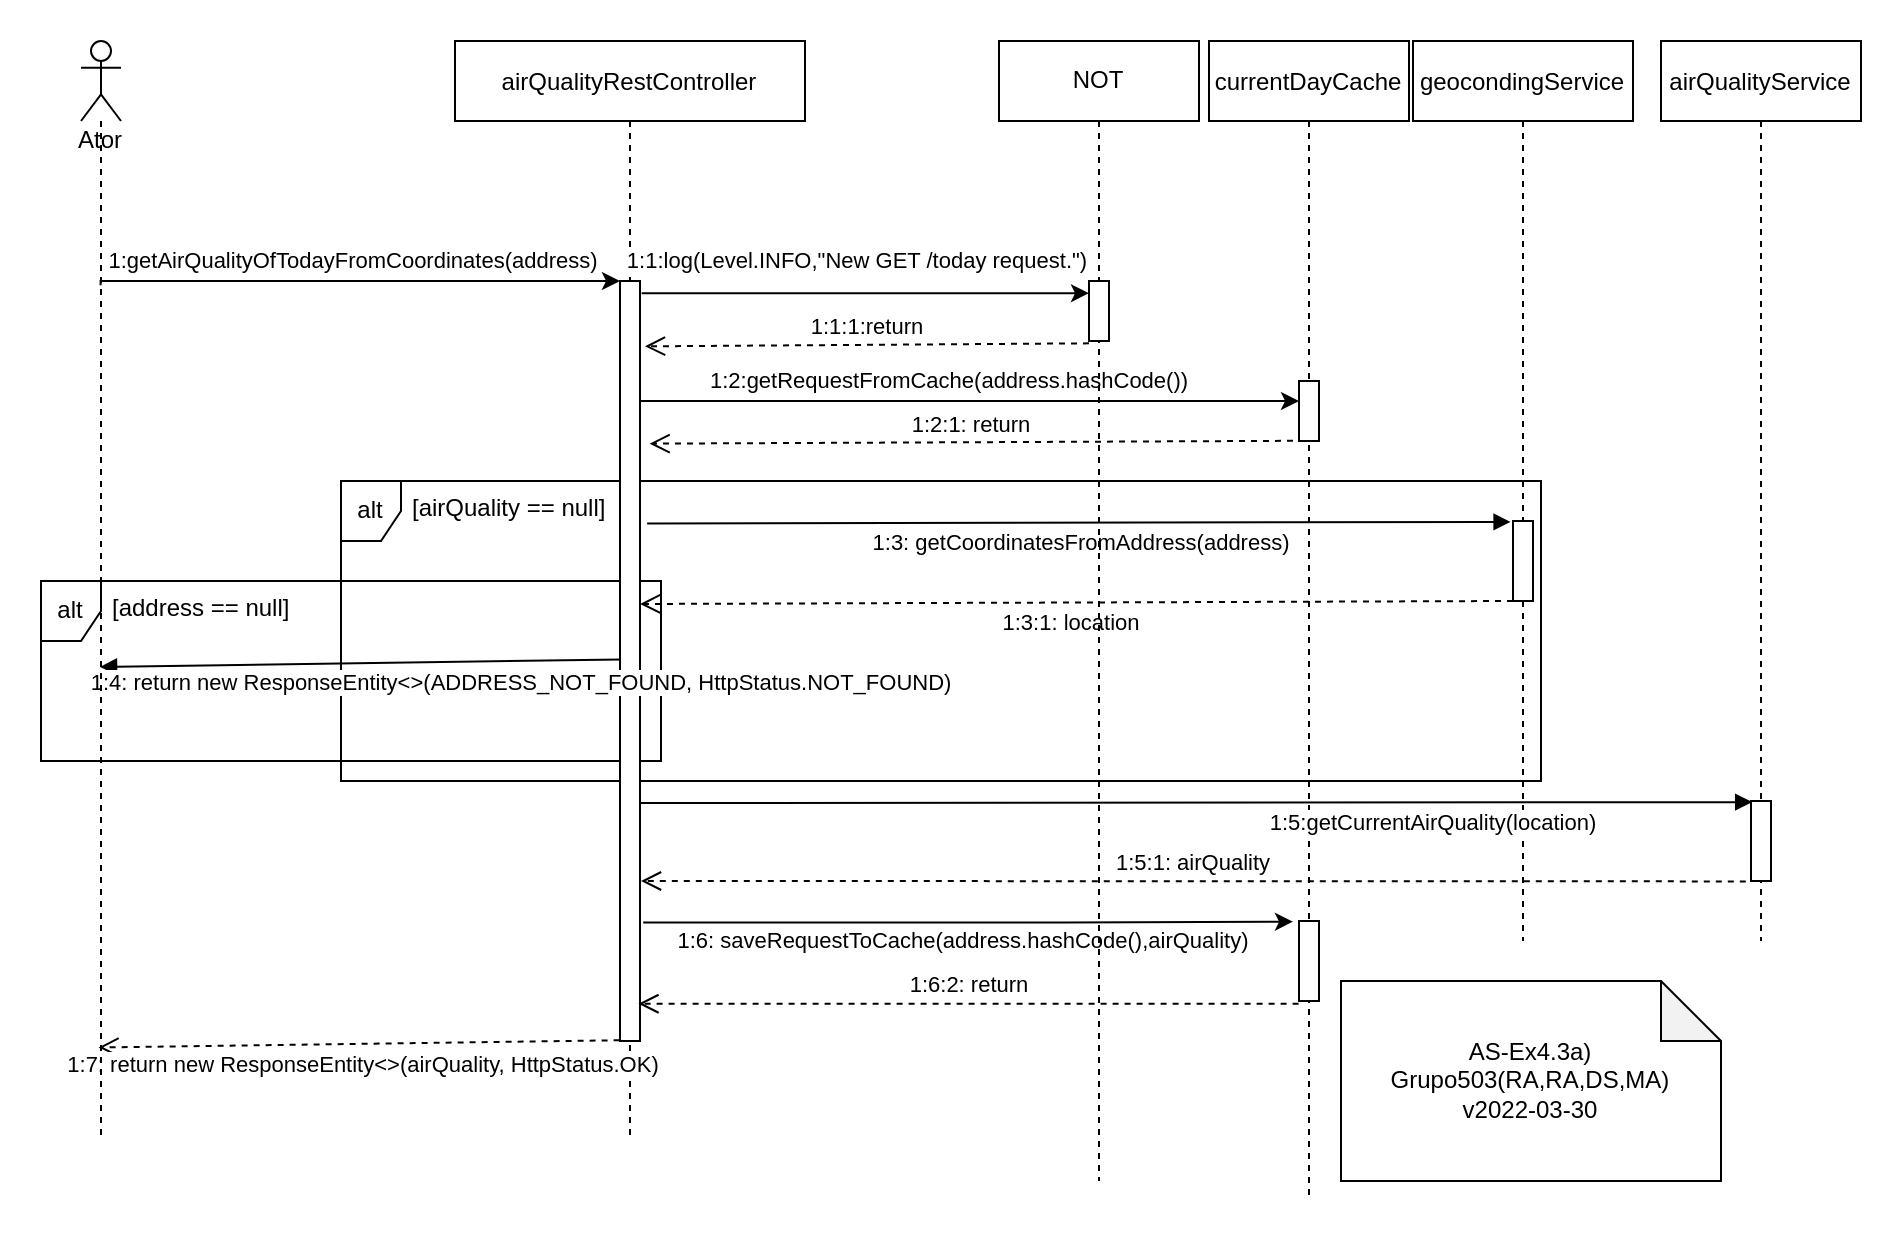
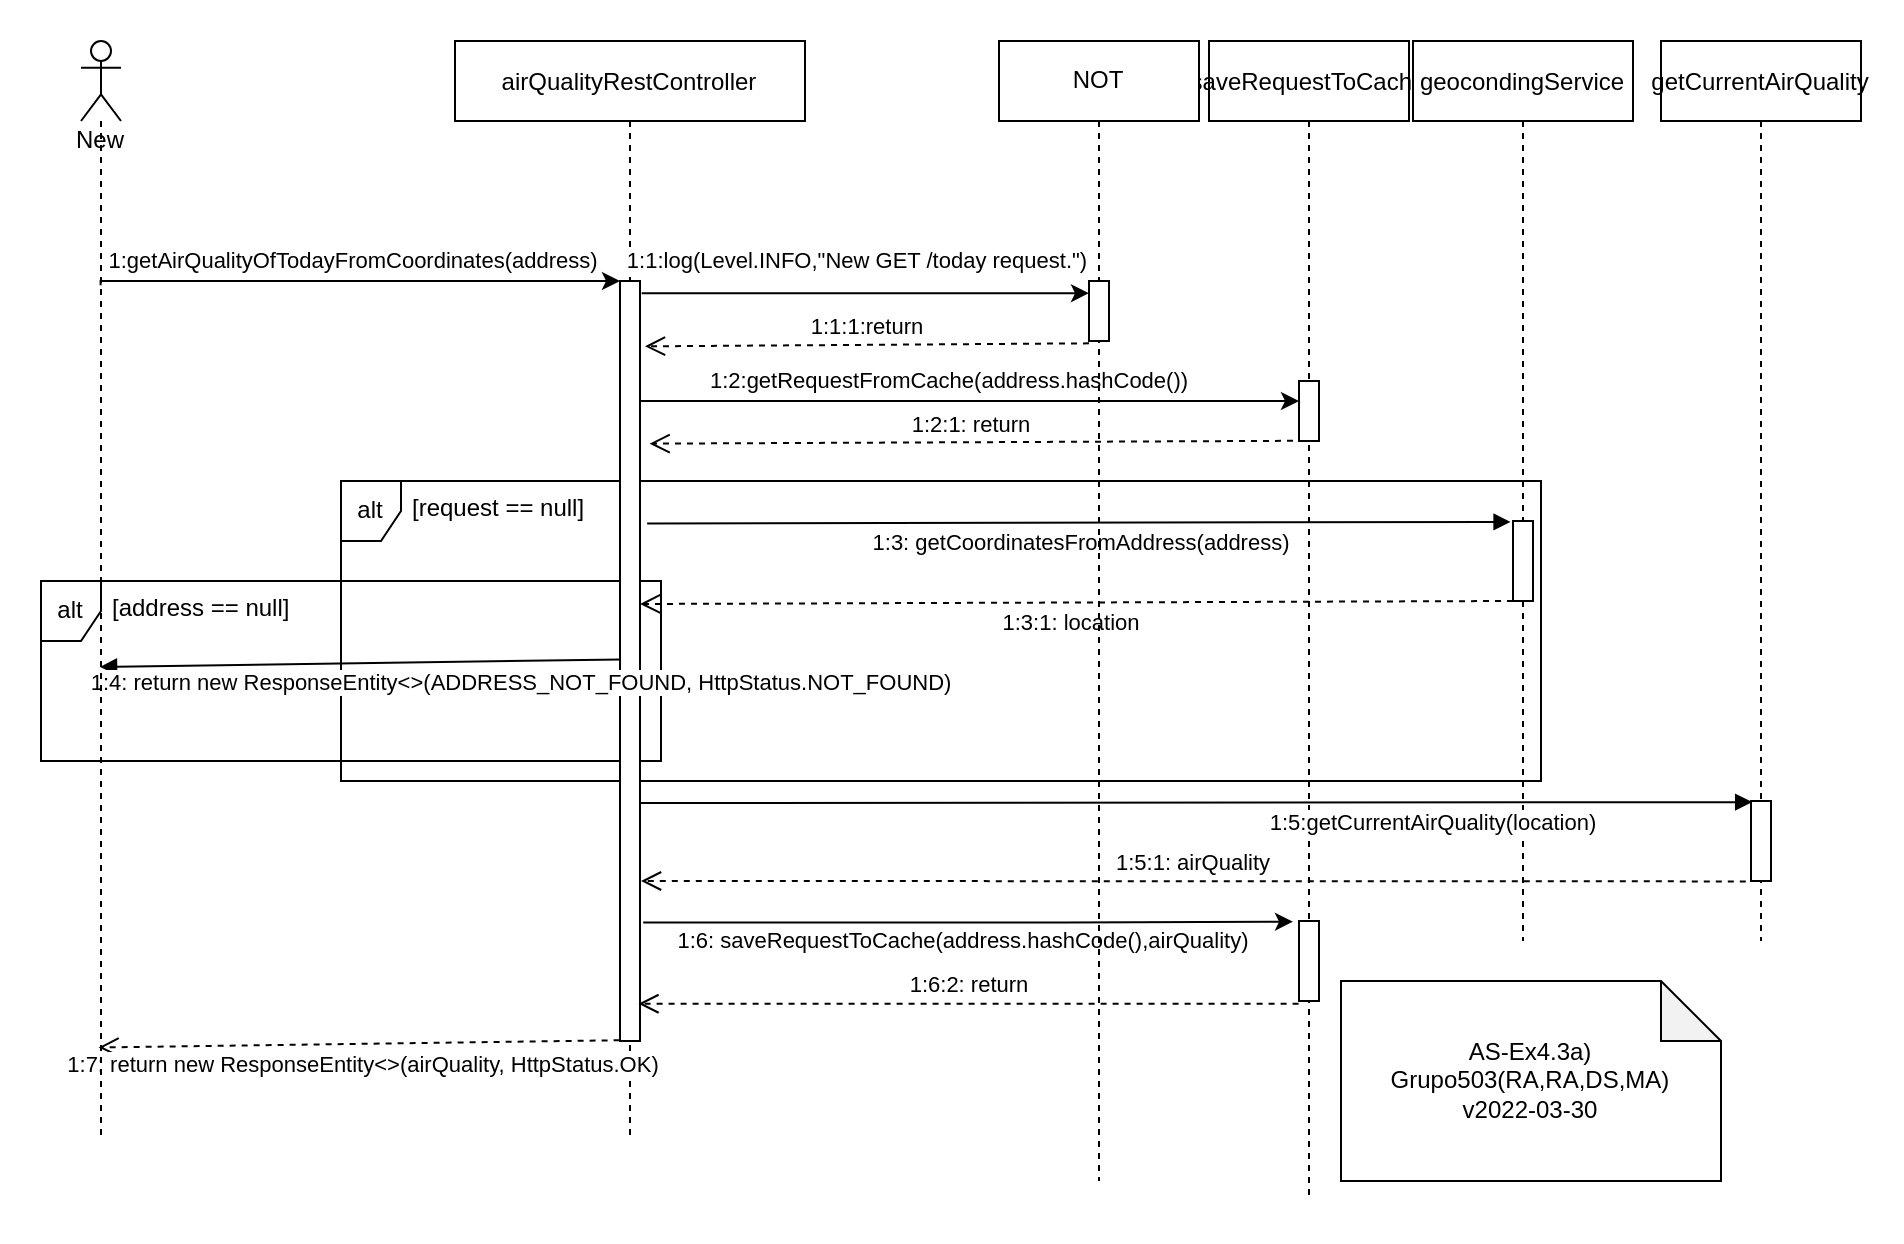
(1308, 82) -> (1308, 82)
(1760, 82) -> (1760, 82)
(101, 156) -> (101, 156)
(525, 508) -> (514, 508)
